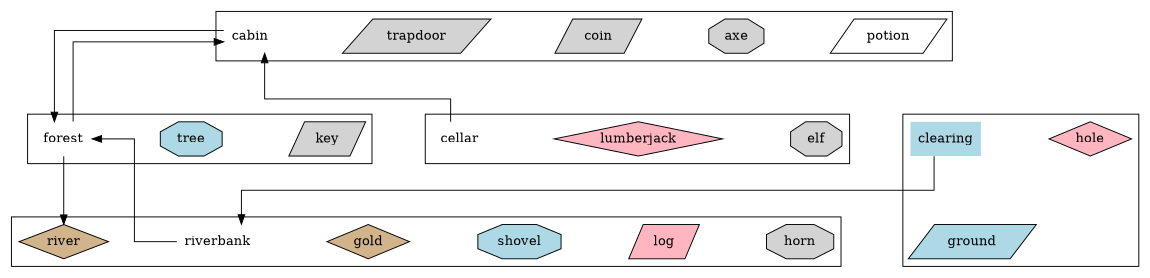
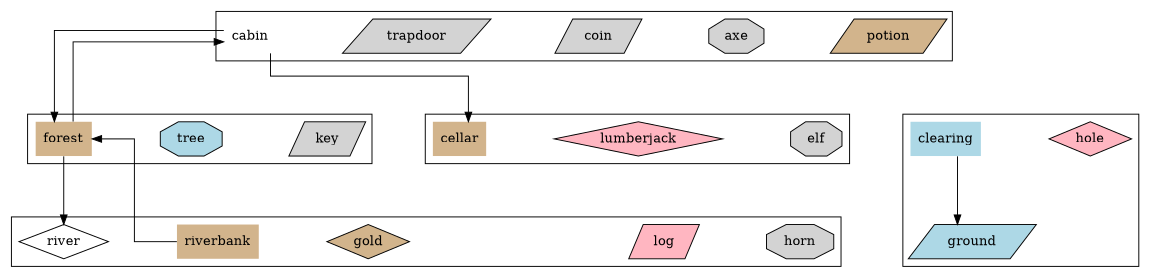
(889, 36) -> (889, 36)
(351, 99) -> (376, 76)
(64, 139) -> (64, 139)
(460, 139) -> (460, 139)
(593, 190) -> (957, 186)
(64, 242) -> (64, 242)
(218, 242) -> (218, 242)
(519, 242) -> none
